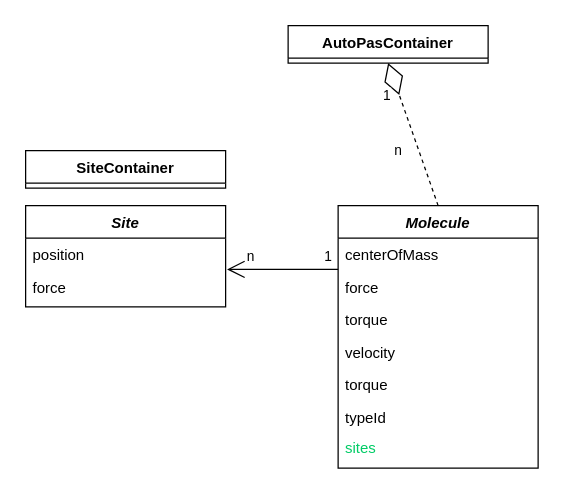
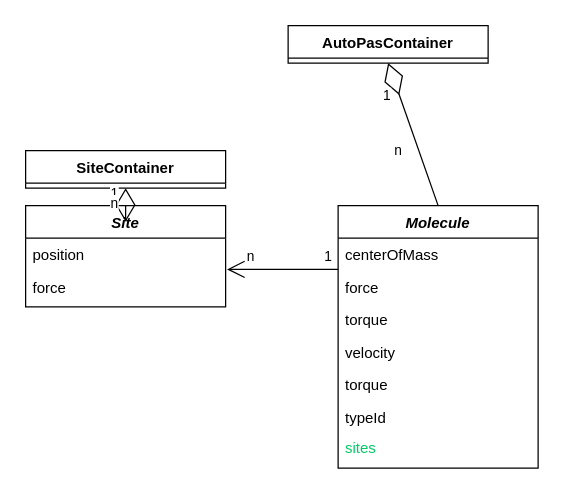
(418, 149) -> (418, 149)
none -> (126, 213)
